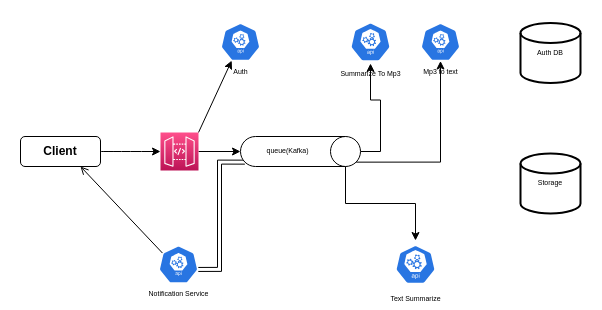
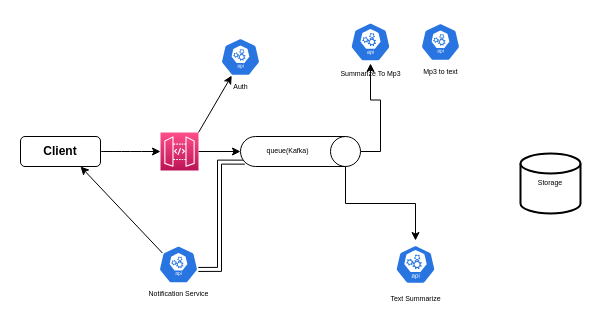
(241, 42) -> (241, 57)
(551, 53) -> none
(441, 157) -> none
(84, 170) -> (86, 172)
